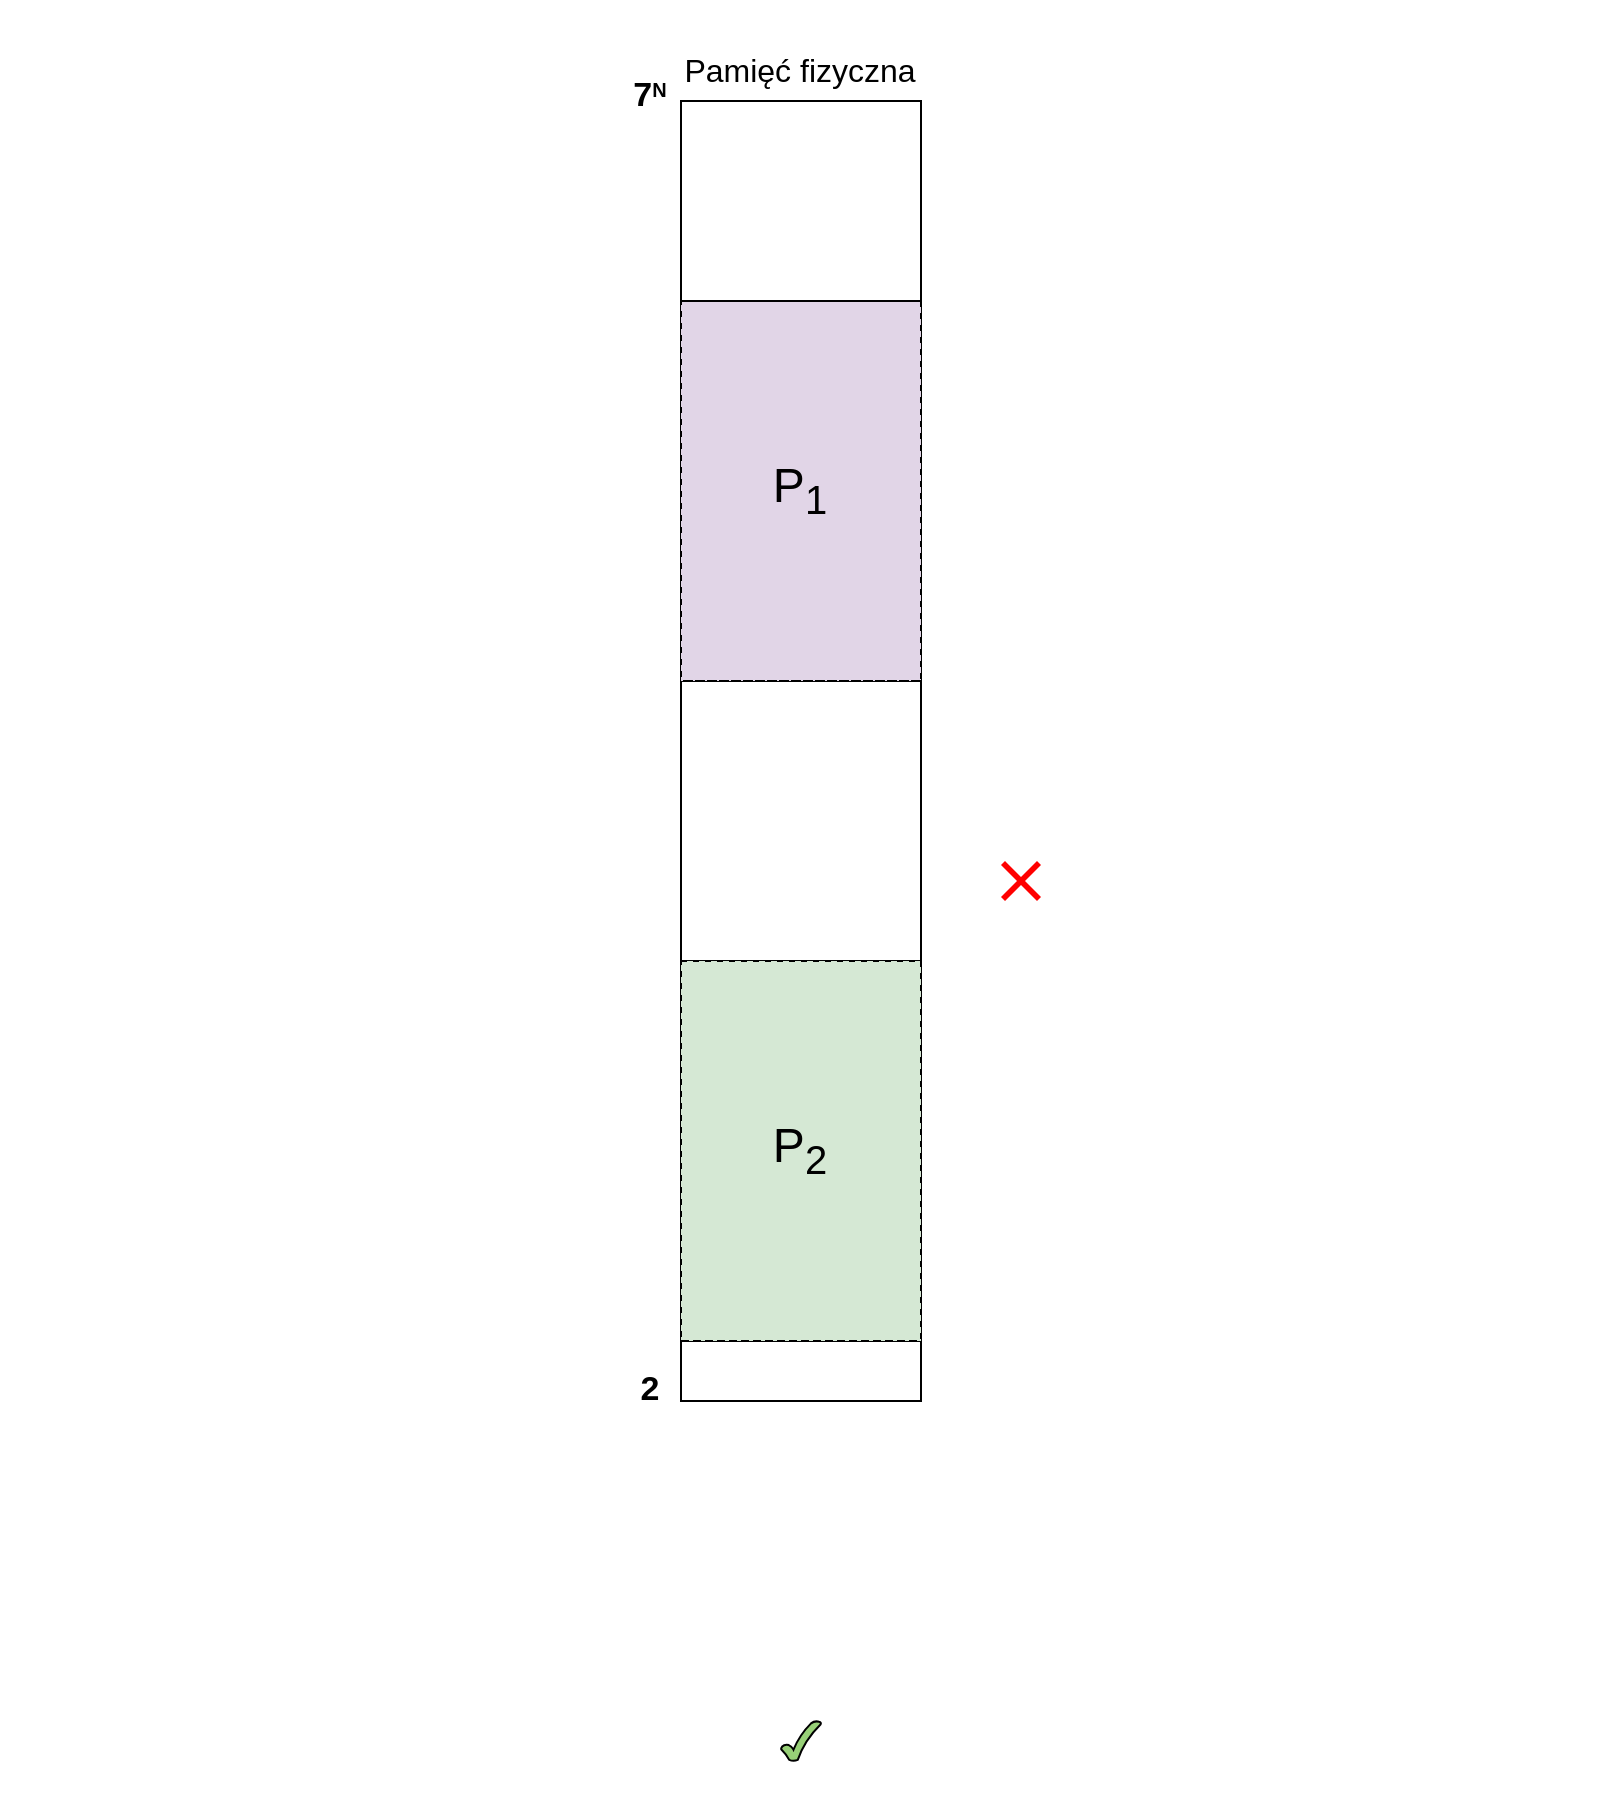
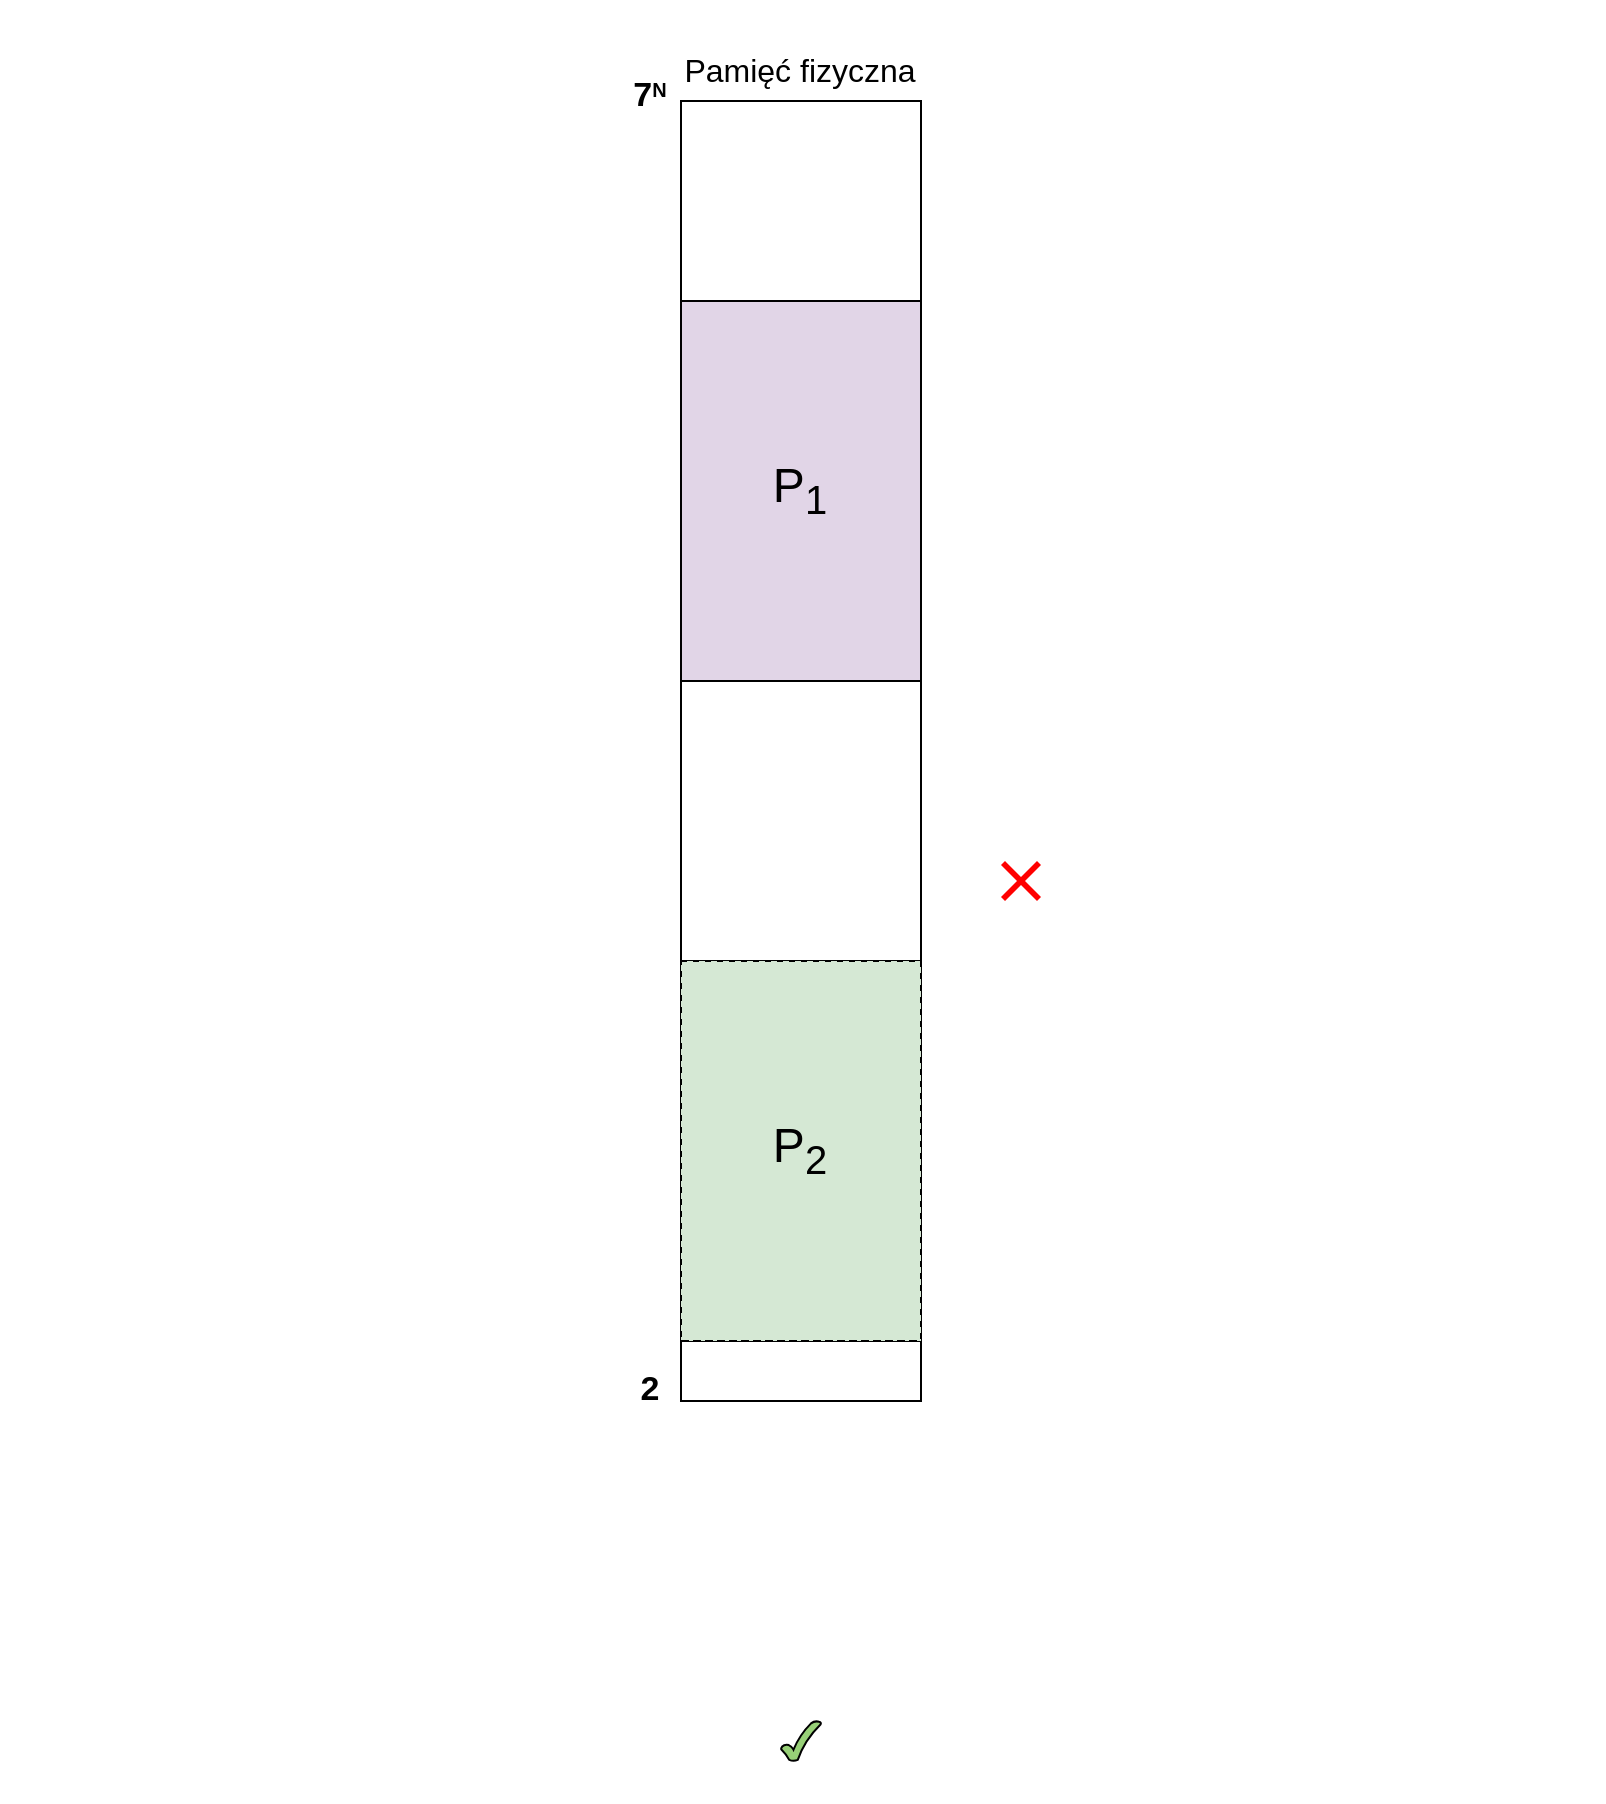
(801, 491) -> (801, 491)
